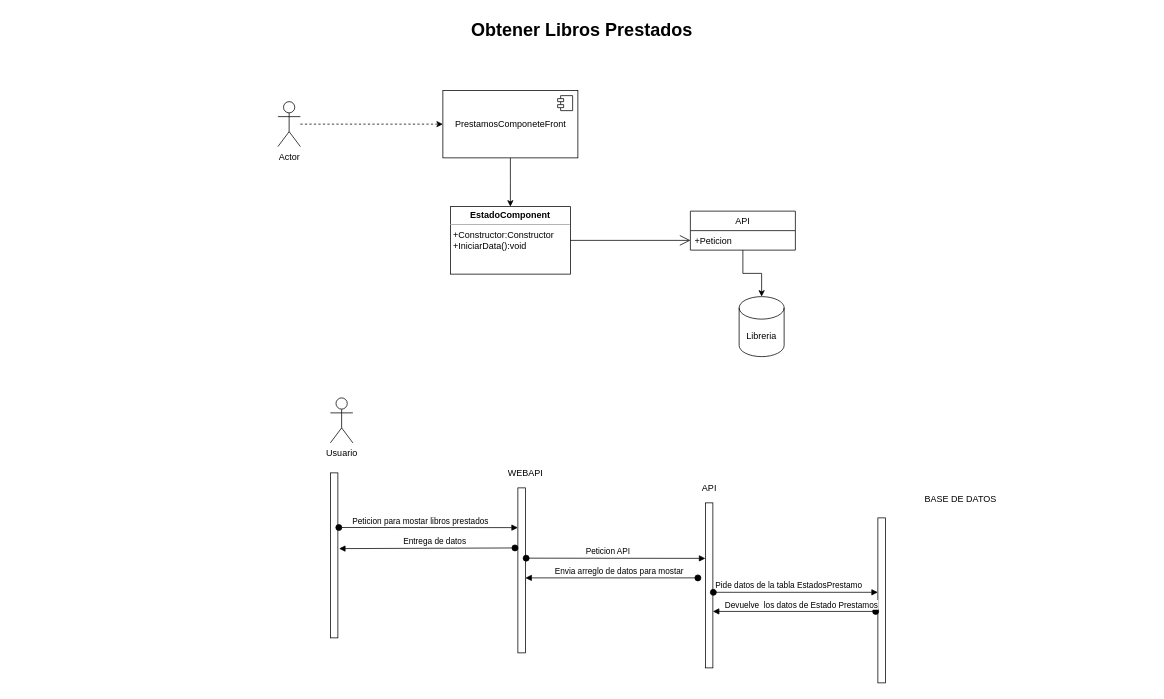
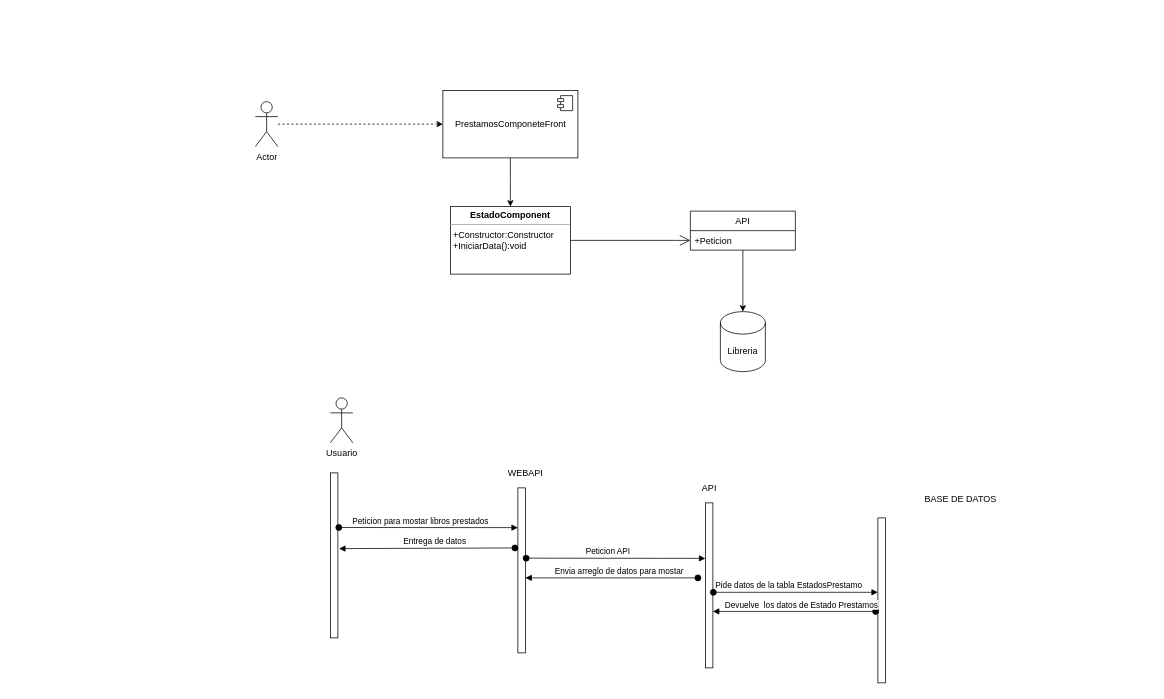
(582, 30) -> none
(289, 124) -> (267, 124)
(762, 327) -> (743, 342)
